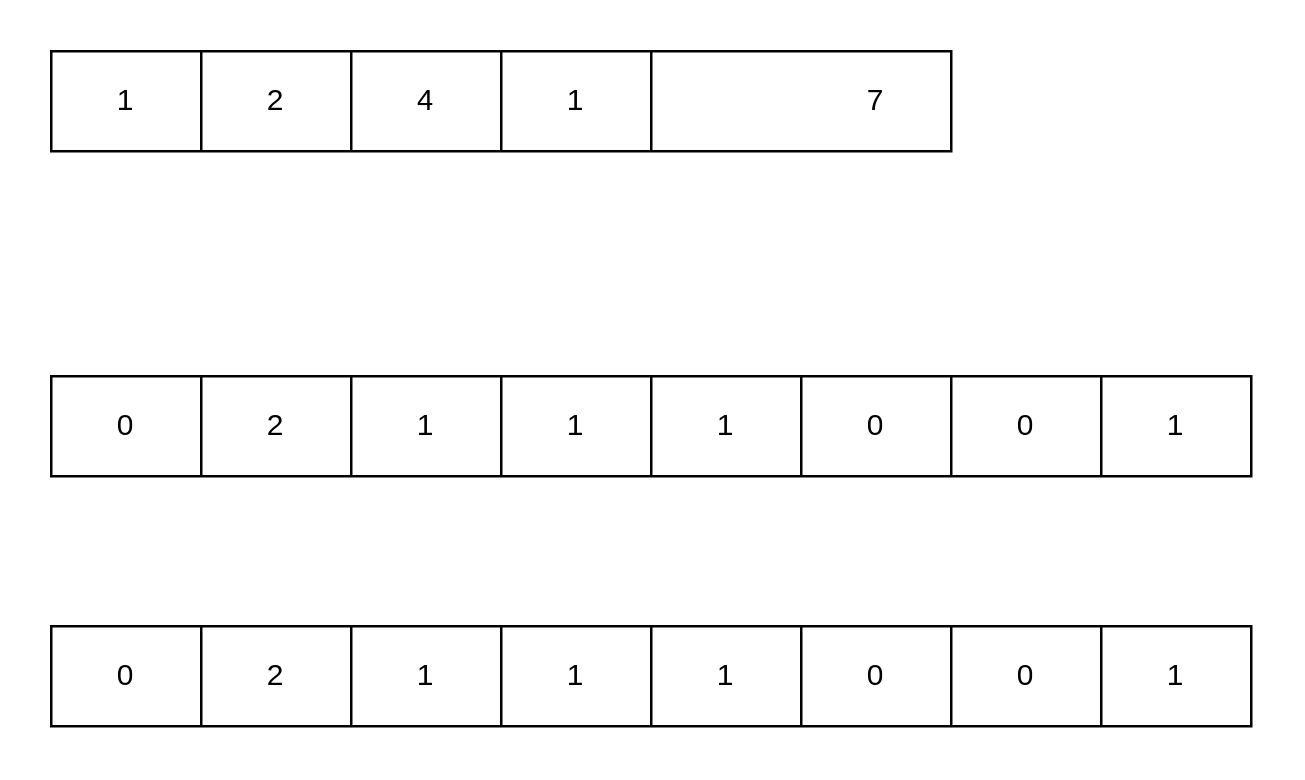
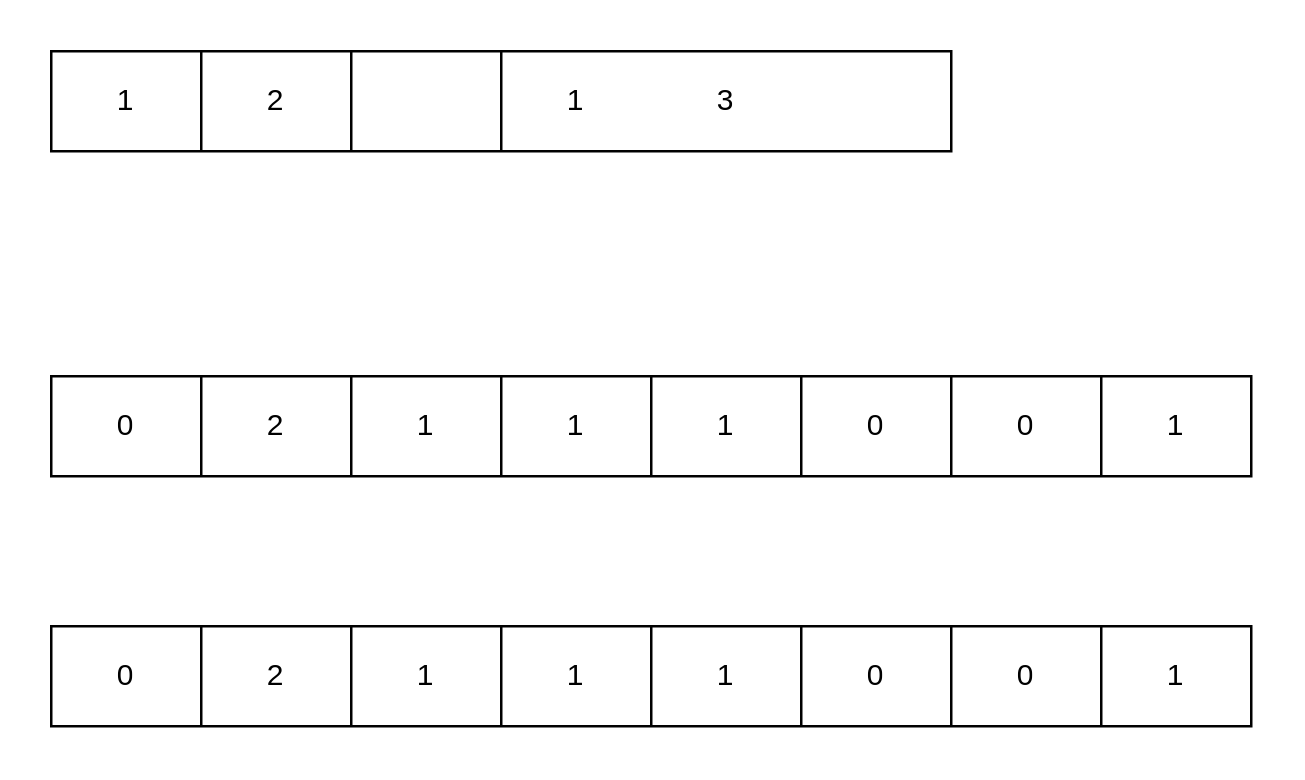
(426, 101) -> none
none -> (726, 101)
(876, 101) -> none
